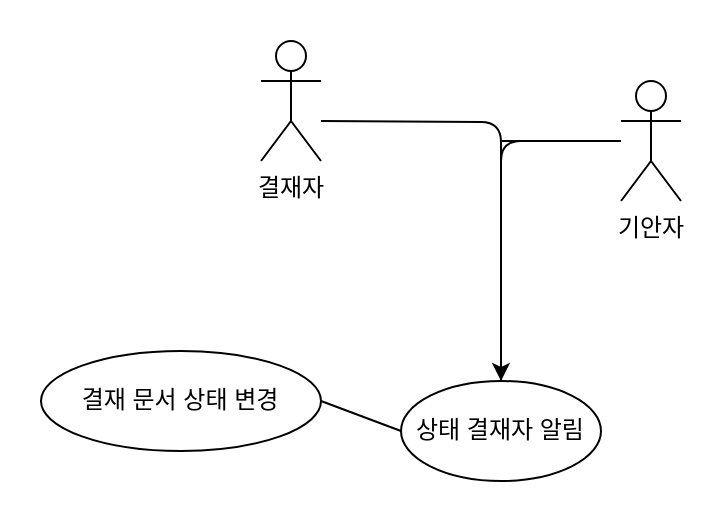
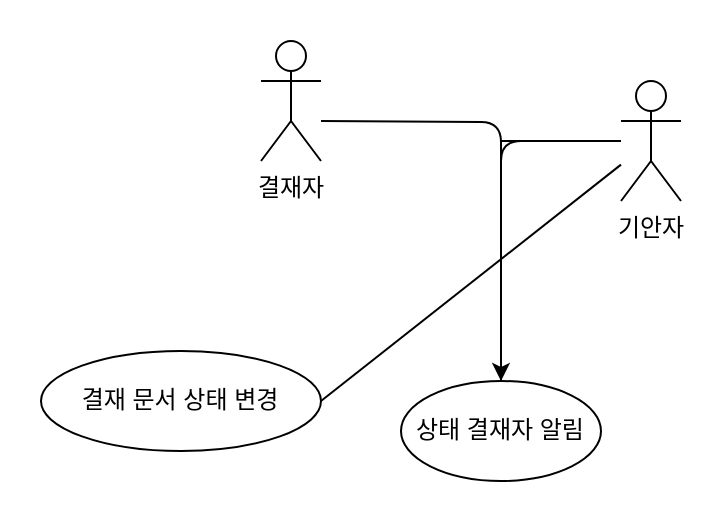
(361, 416) -> (409, 332)
